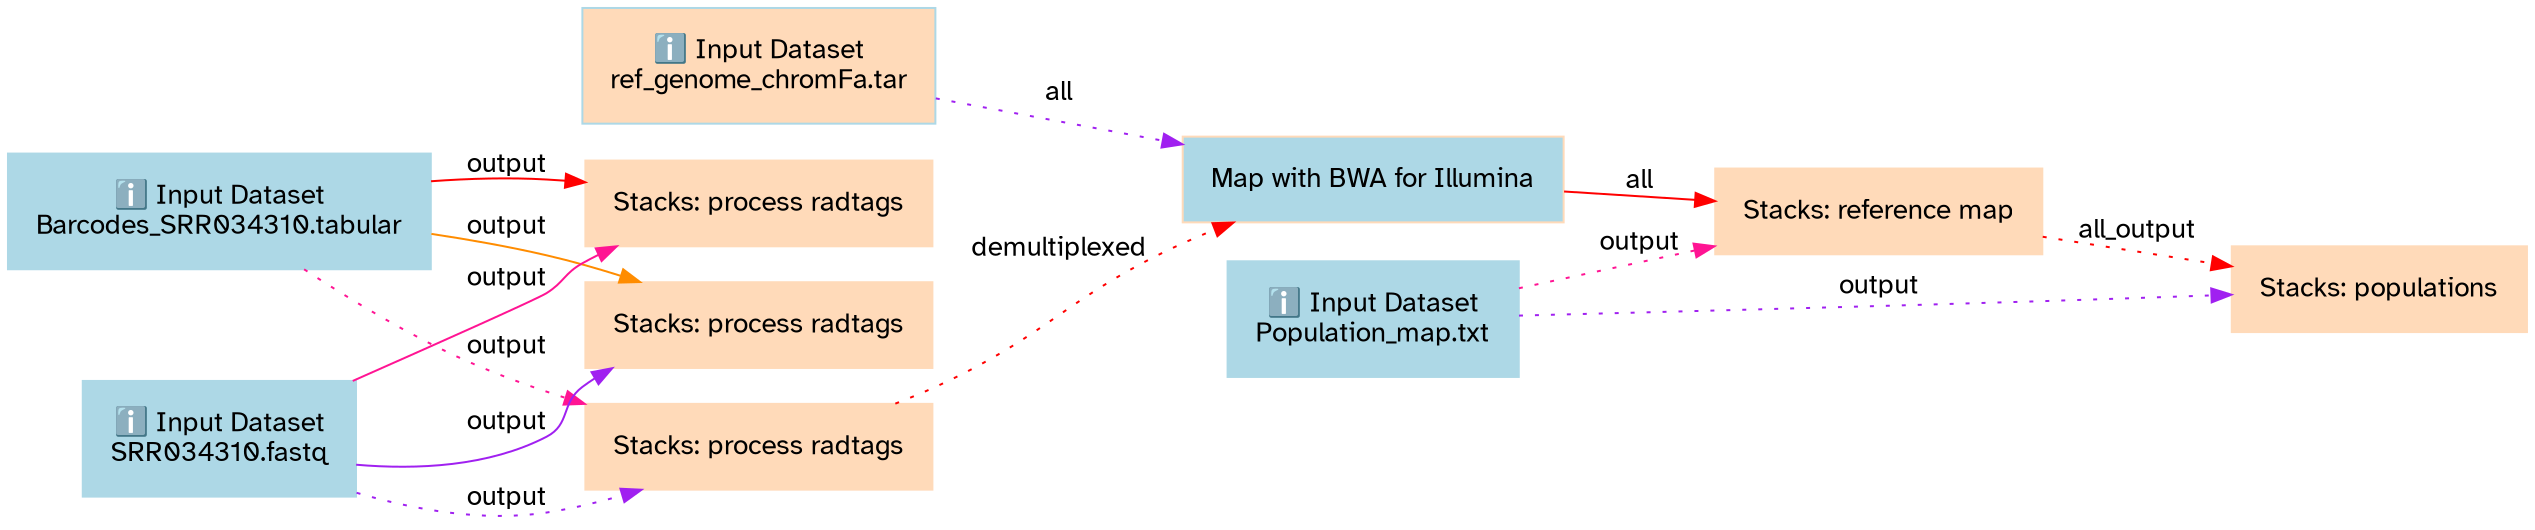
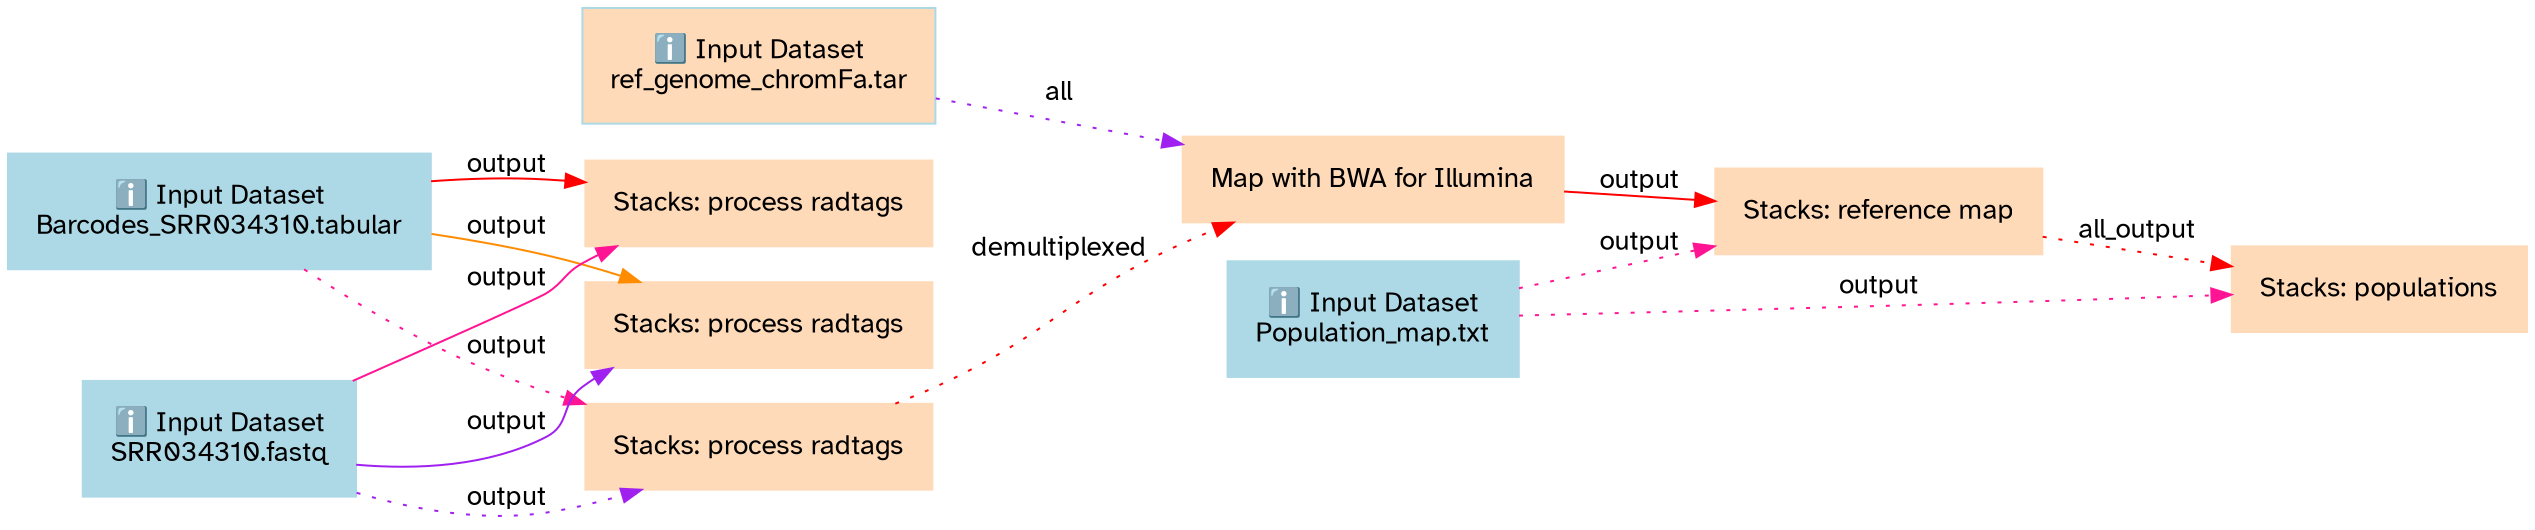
(1373, 180) -> (1373, 180)
(1639, 180) -> (1639, 180)
(1865, 306) -> (1865, 306)
